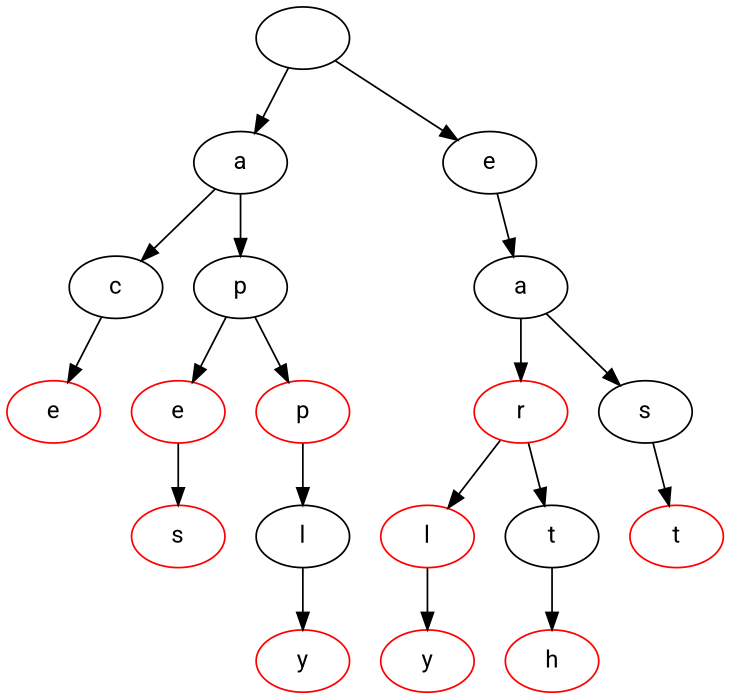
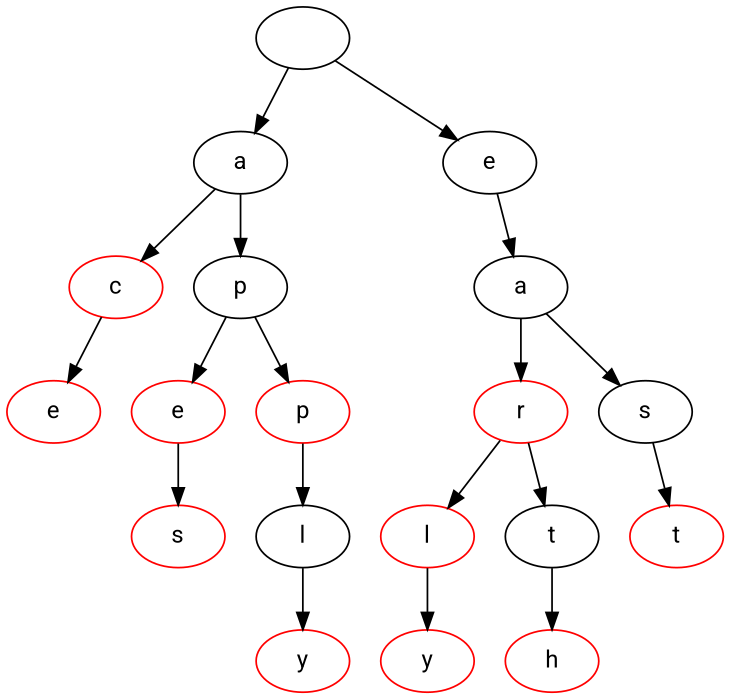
(116, 287) -> (116, 287)
